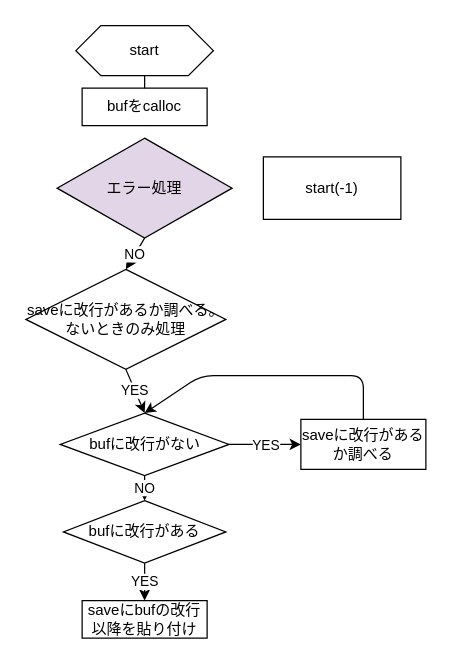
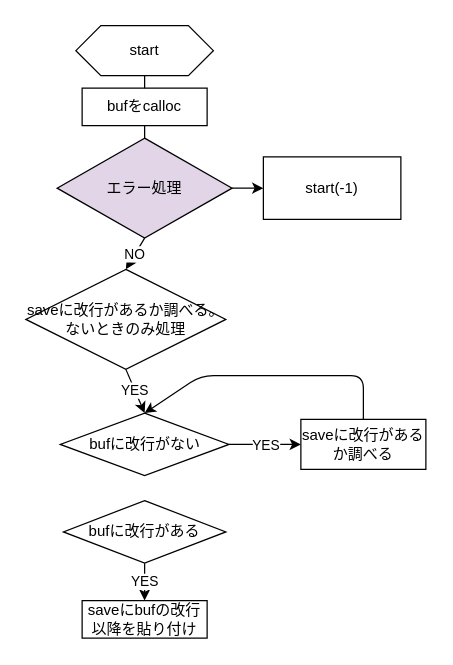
none -> (144, 132)
none -> (243, 188)
(144, 484) -> none
